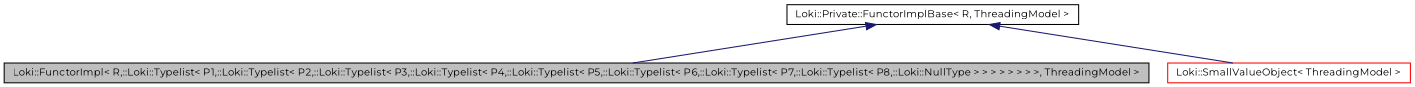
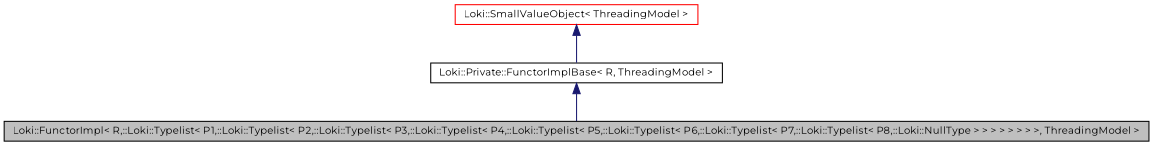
(1116, 45) -> (577, 49)
